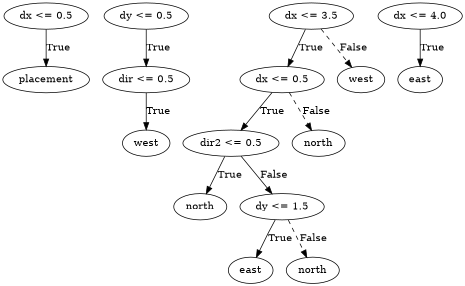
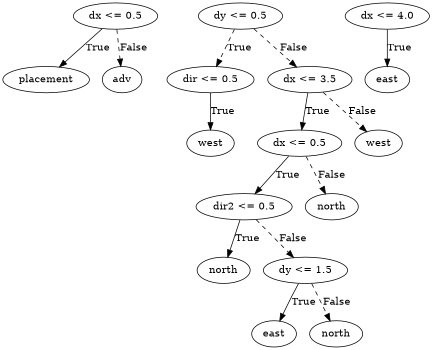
(146, 44) -> (227, 45)
none -> (272, 45)
none -> (122, 80)
(254, 172) -> (272, 236)
